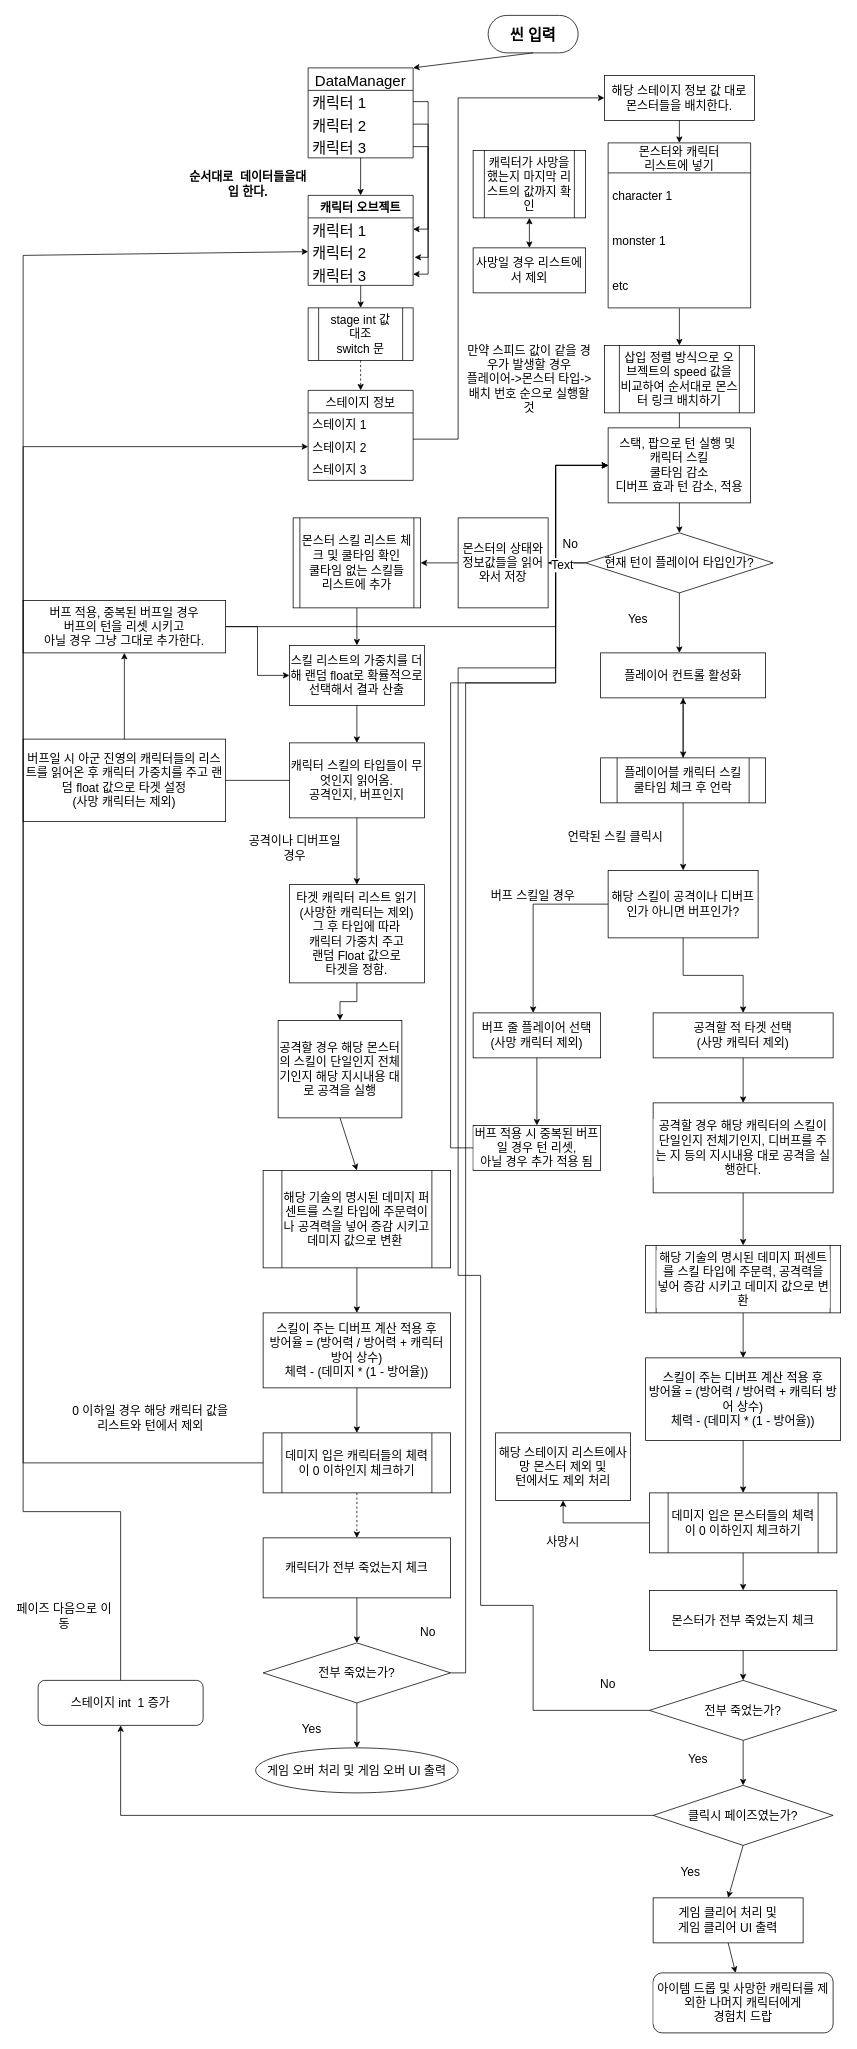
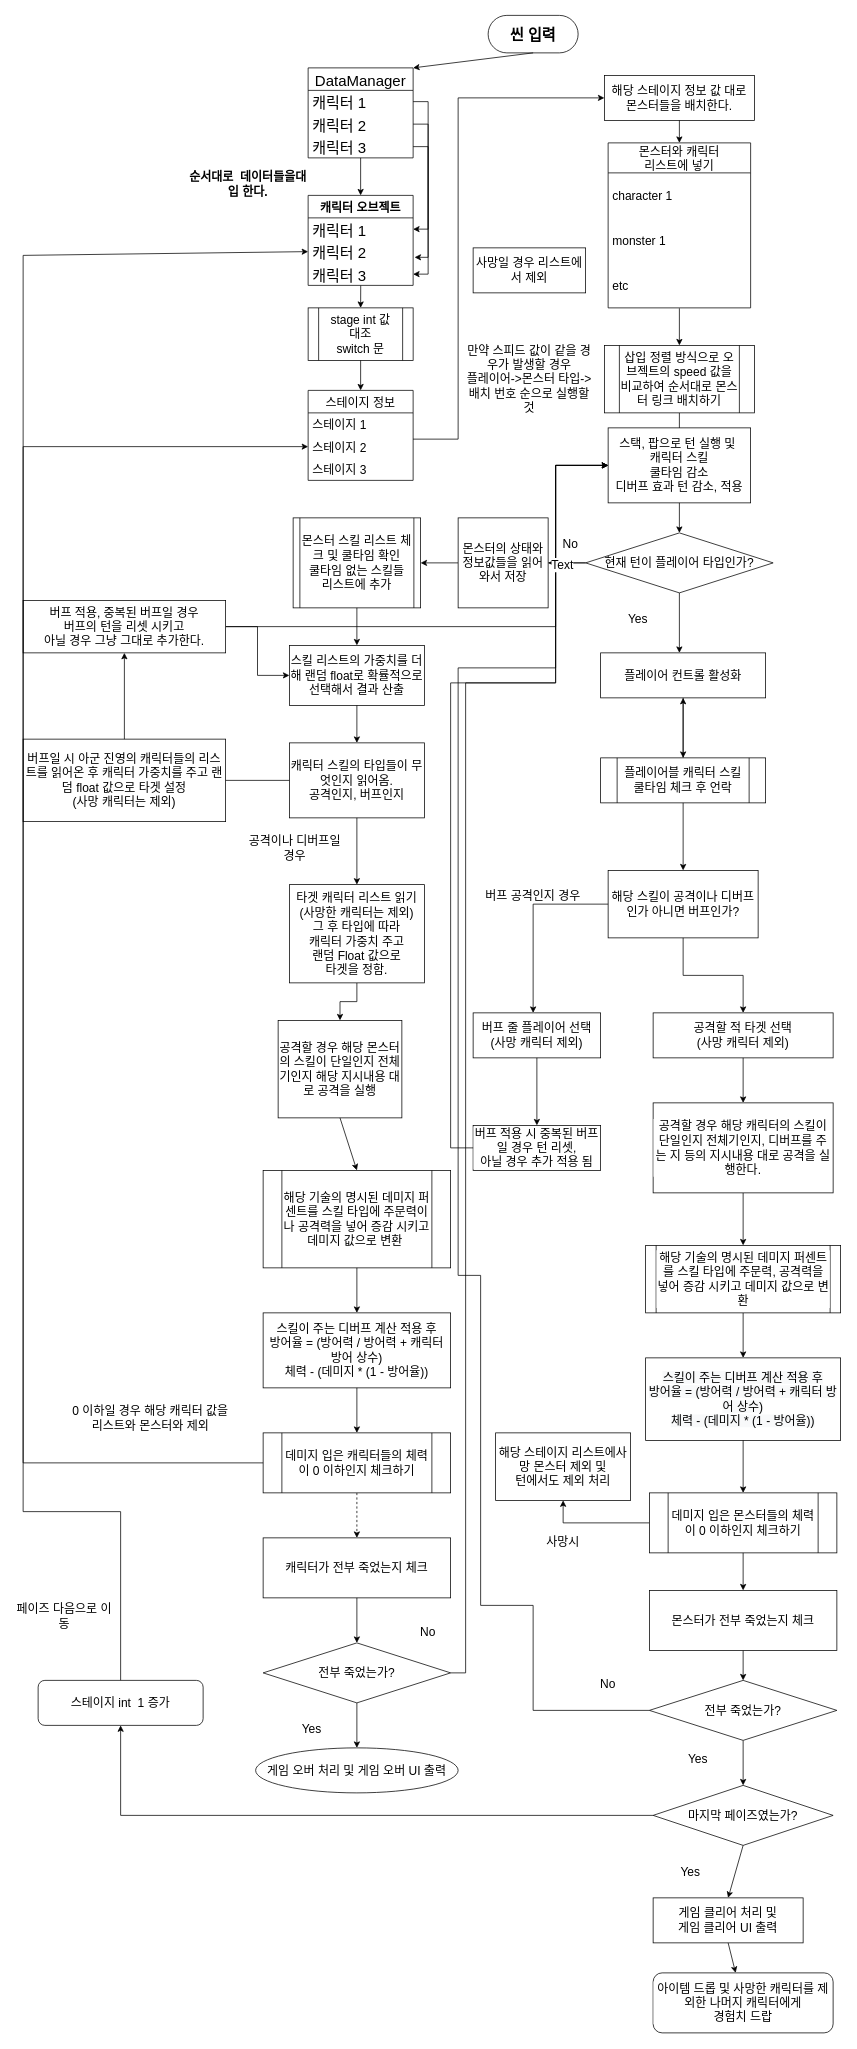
(529, 184) -> none
(529, 233) -> none
(360, 372) -> (360, 372)
(615, 837) -> none
(533, 896) -> (533, 896)
(150, 1418) -> (150, 1418)
(743, 1815) -> (743, 1815)
